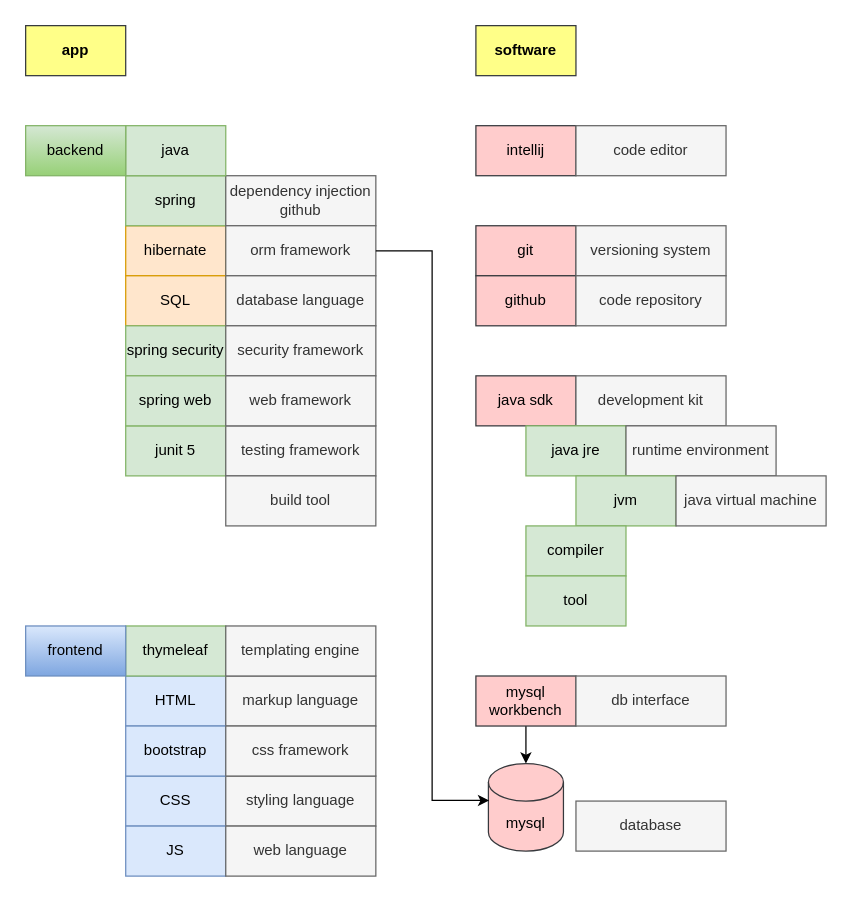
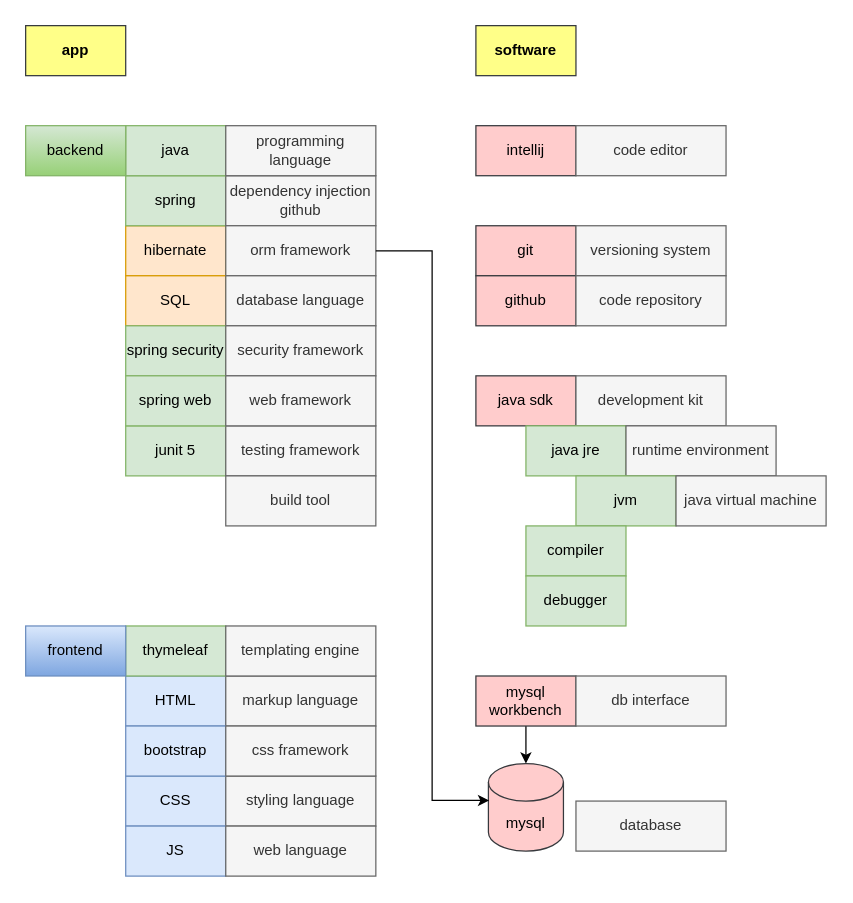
none -> (301, 151)
(576, 601) -> (576, 601)
